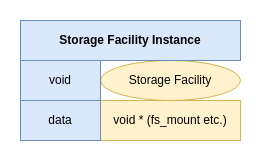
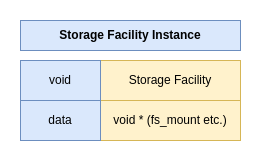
(131, 41) -> (131, 36)
(171, 81) -> (171, 81)
